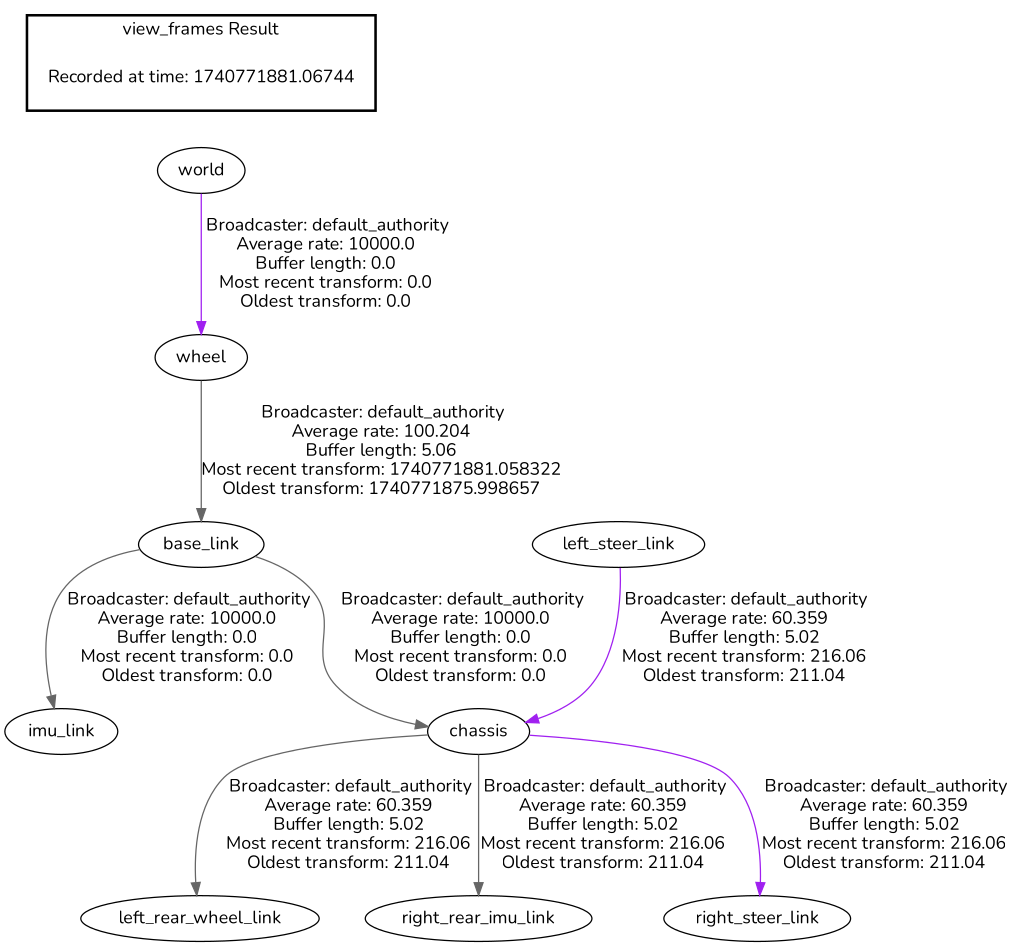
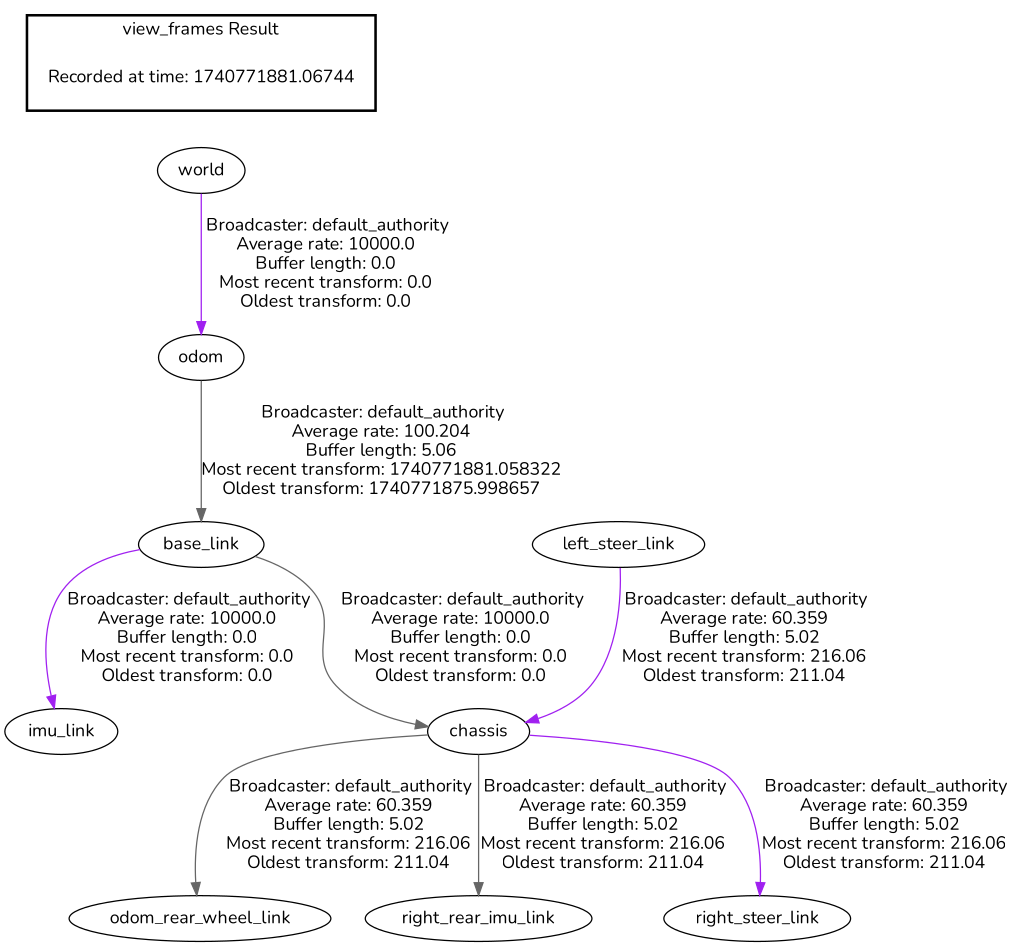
(201, 357) -> (201, 357)
(58, 599) -> (58, 599)
(200, 919) -> (200, 919)
